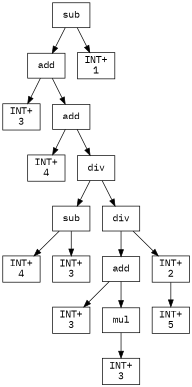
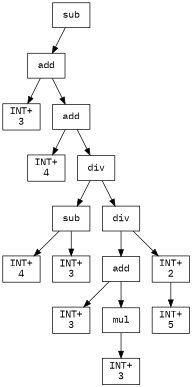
(96, 66) -> none
